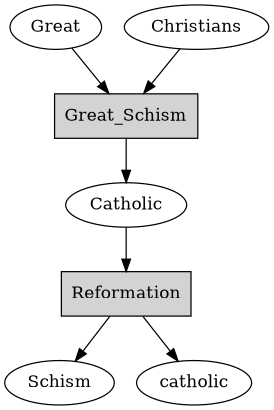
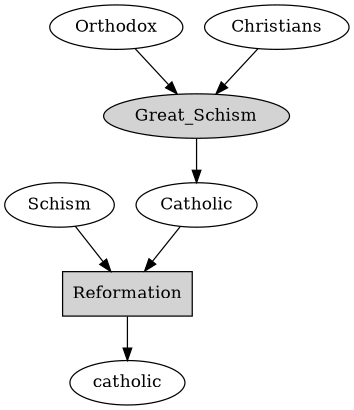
(56, 27) -> (116, 27)
(126, 116) -> (197, 116)
(96, 334) -> (89, 244)
